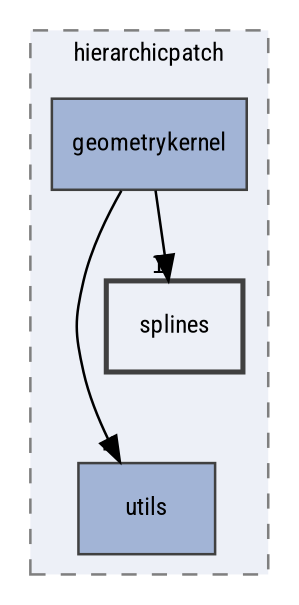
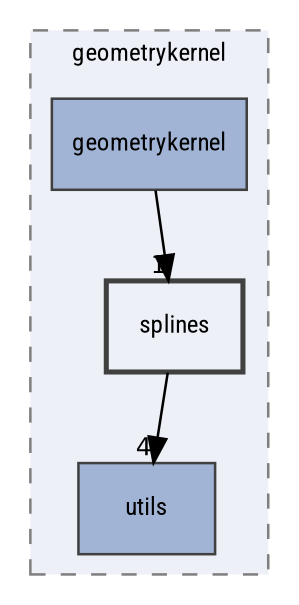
(149, 54) -> (149, 54)
(78, 313) -> (163, 405)
